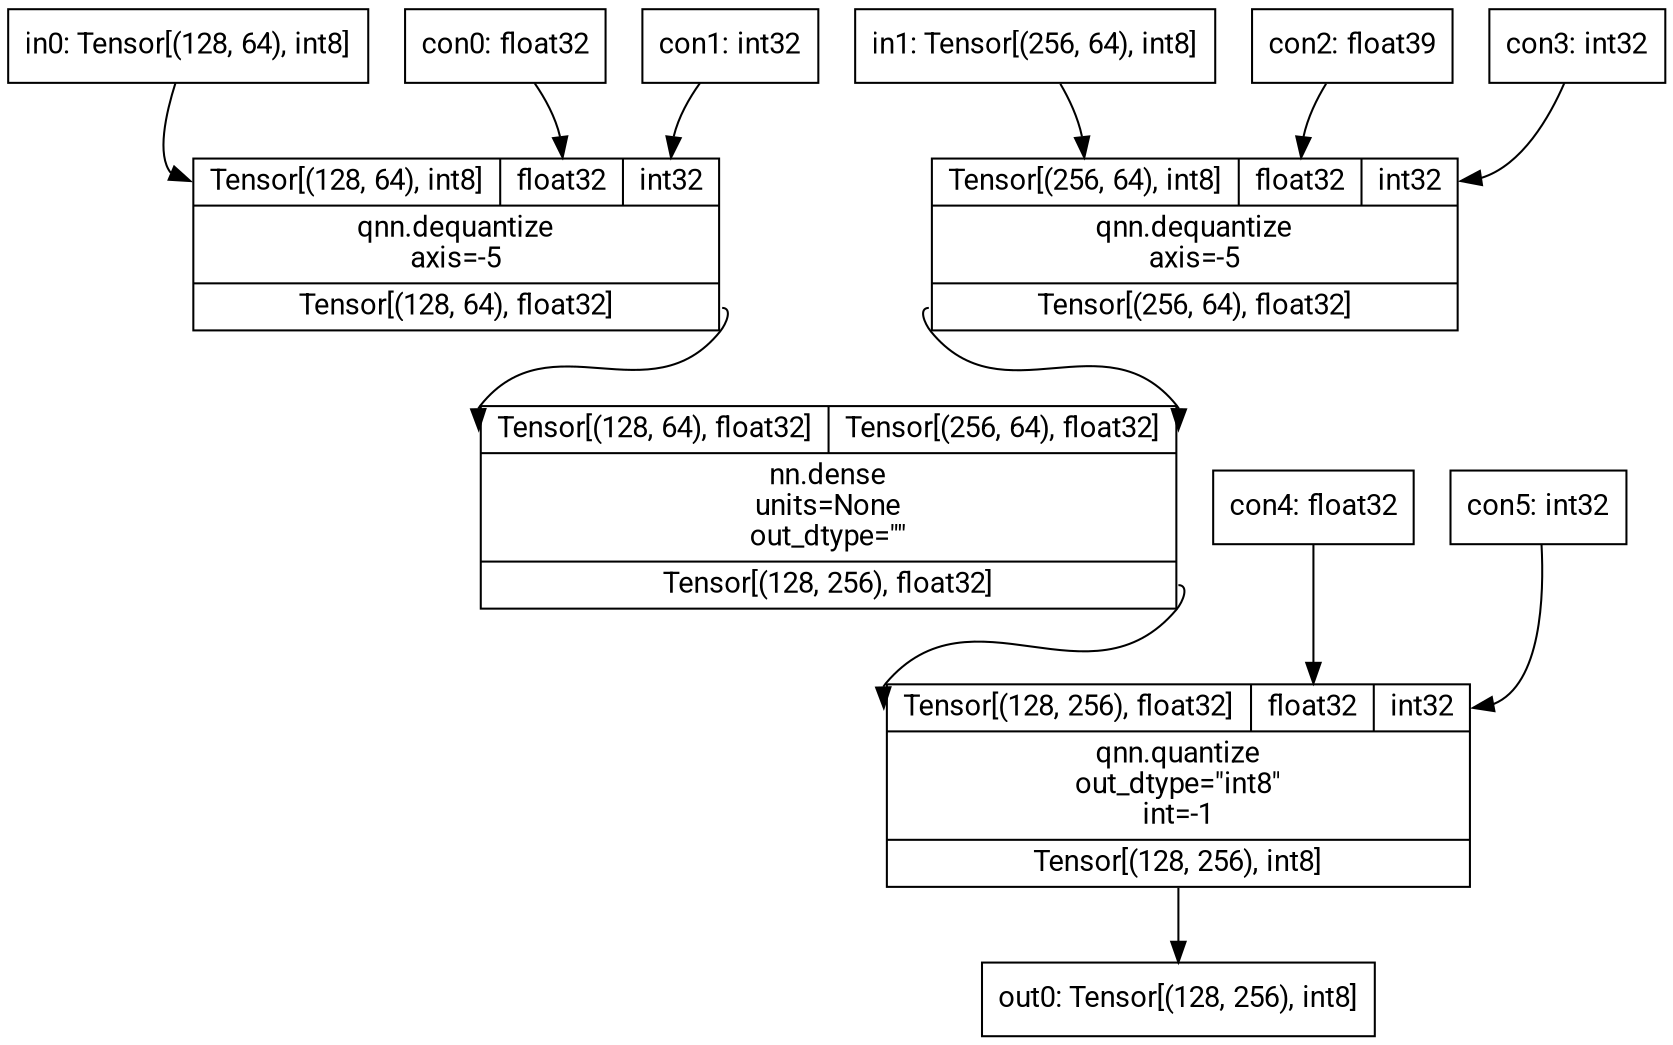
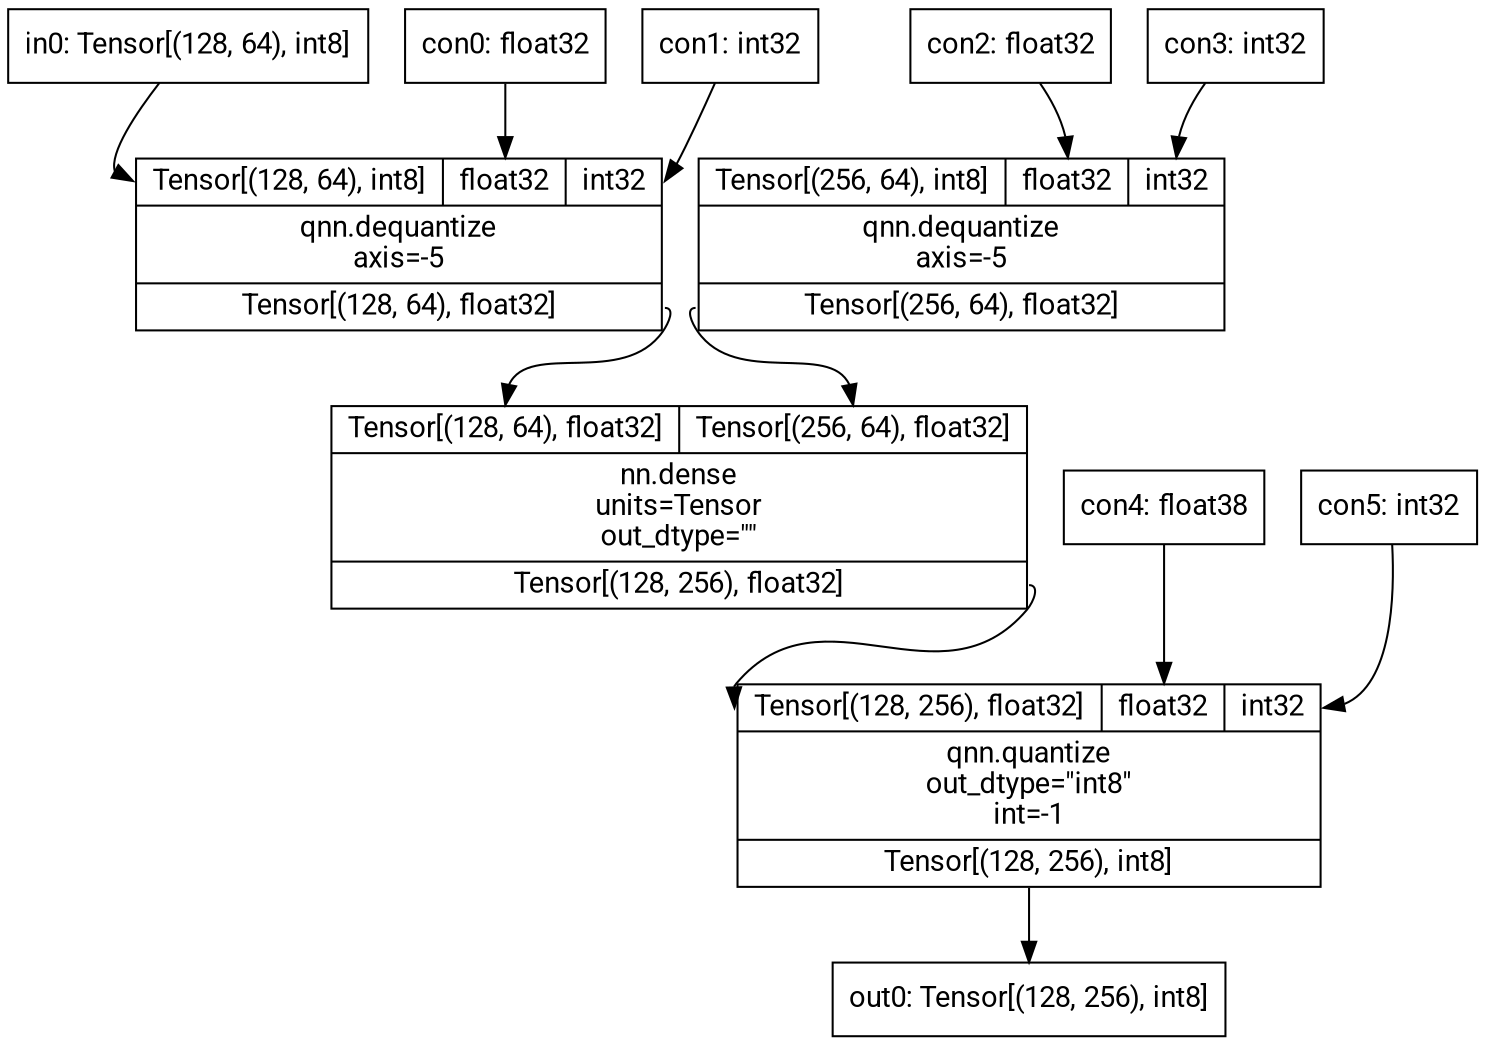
(1035, 46) -> none
(1352, 46) -> (1011, 46)
(829, 506) -> (679, 506)
(1313, 507) -> (1164, 507)
